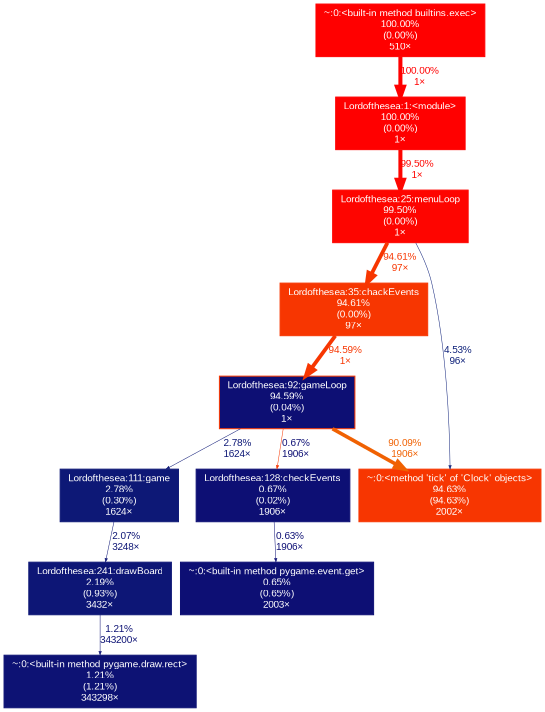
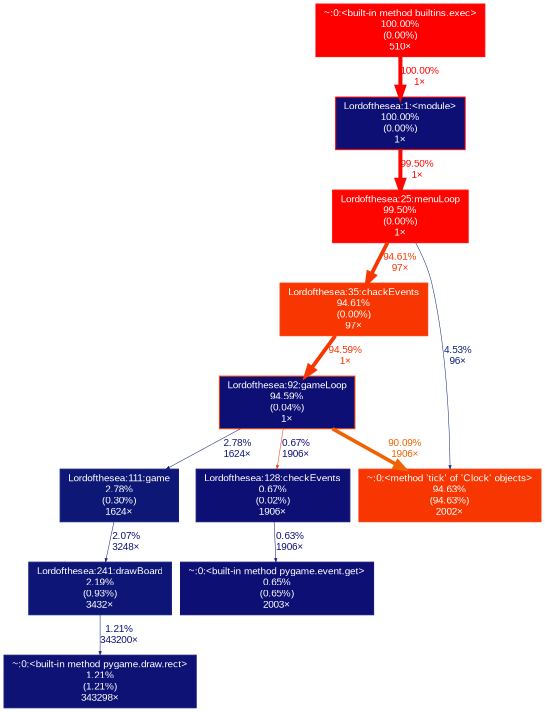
(400, 123) -> (400, 123)
